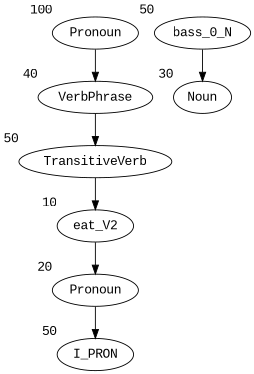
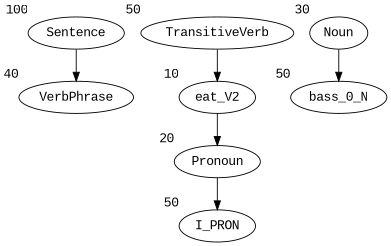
(95, 33) -> (76, 33)
(203, 61) -> (339, 61)
(95, 125) -> none
